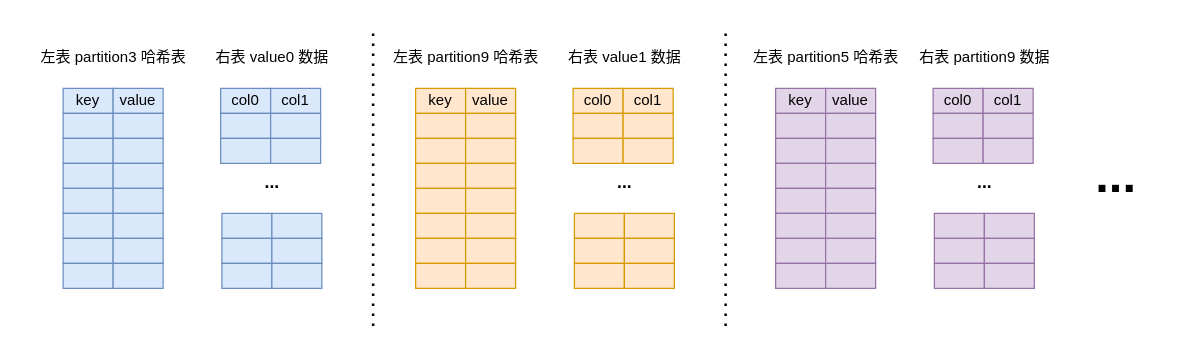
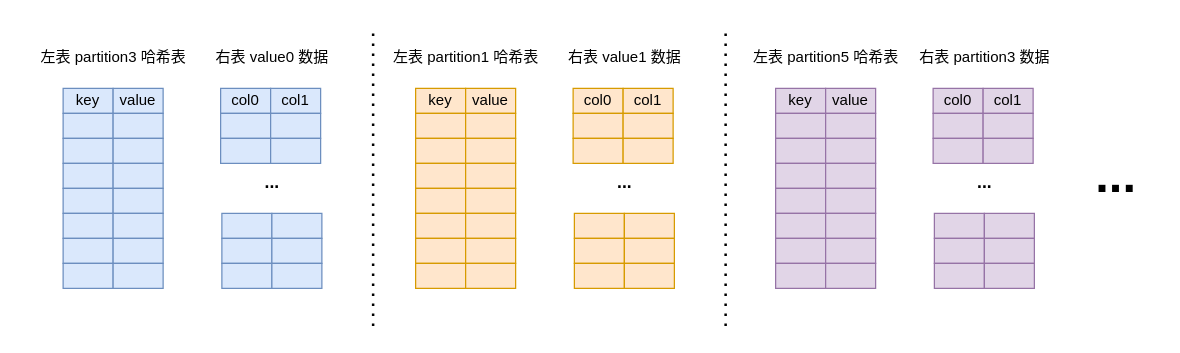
(466, 57) -> (466, 57)
(985, 57) -> (985, 57)
